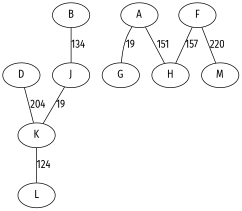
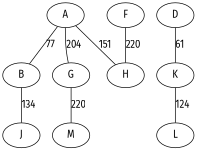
none -> (43, 45)
(130, 45) -> (74, 45)
(192, 45) -> (133, 45)
(209, 45) -> (71, 105)
(38, 105) -> (180, 45)
(54, 105) -> none
